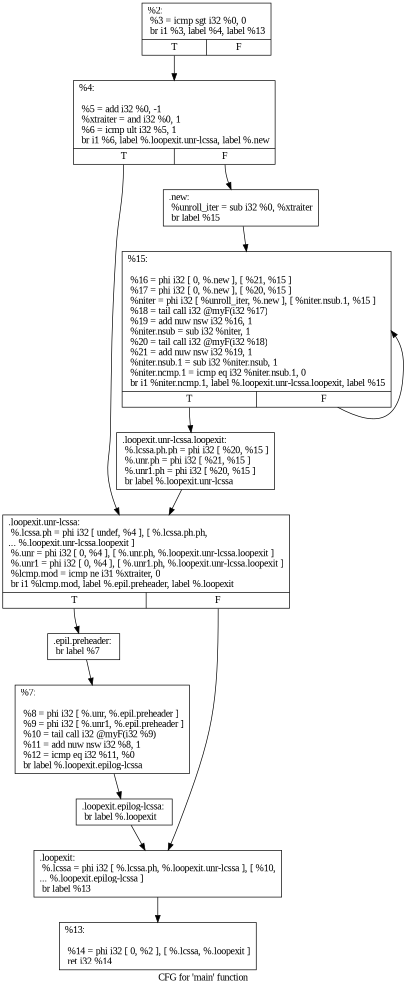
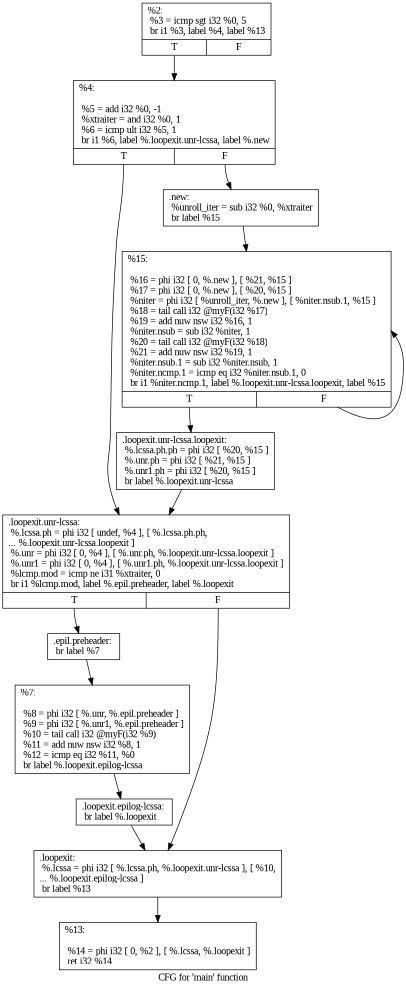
(197, 21) -> (197, 21)
